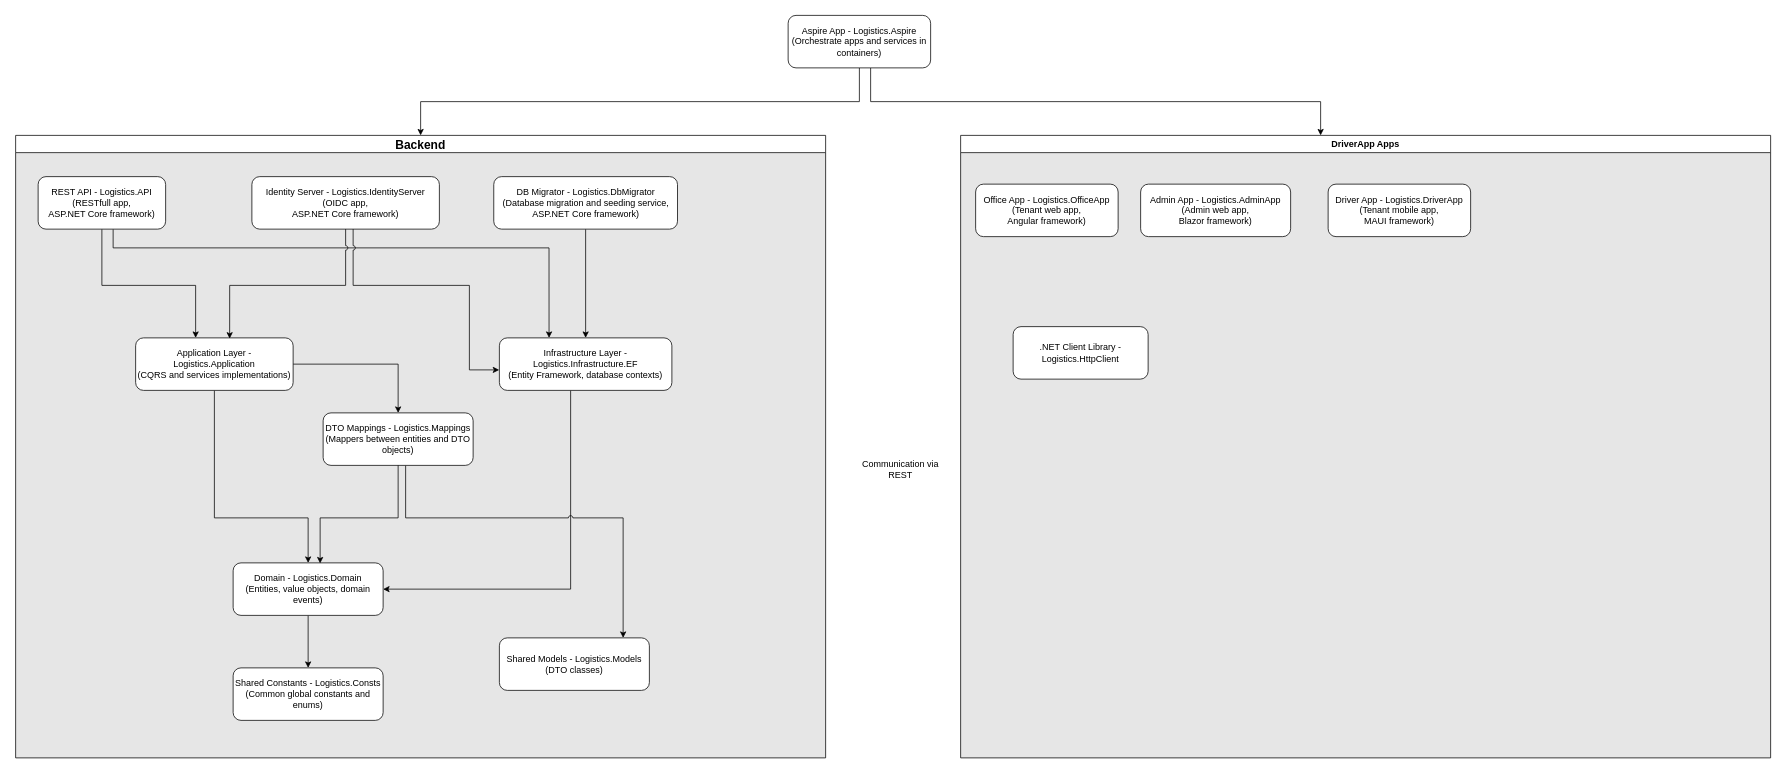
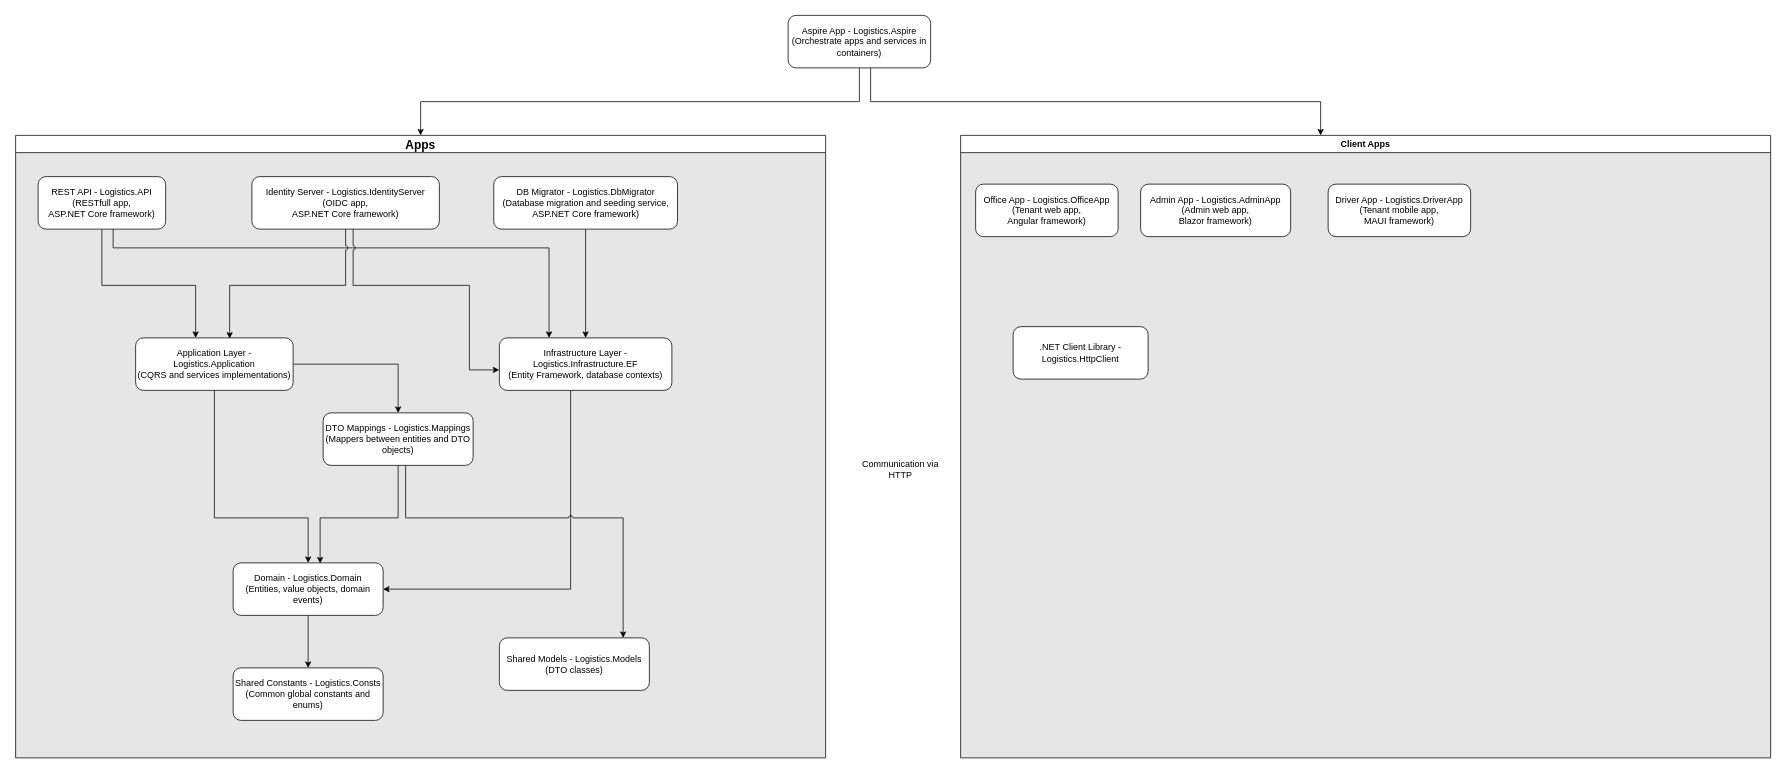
(420, 144) -> (420, 144)
(1365, 144) -> (1365, 144)
(900, 469) -> (900, 469)
